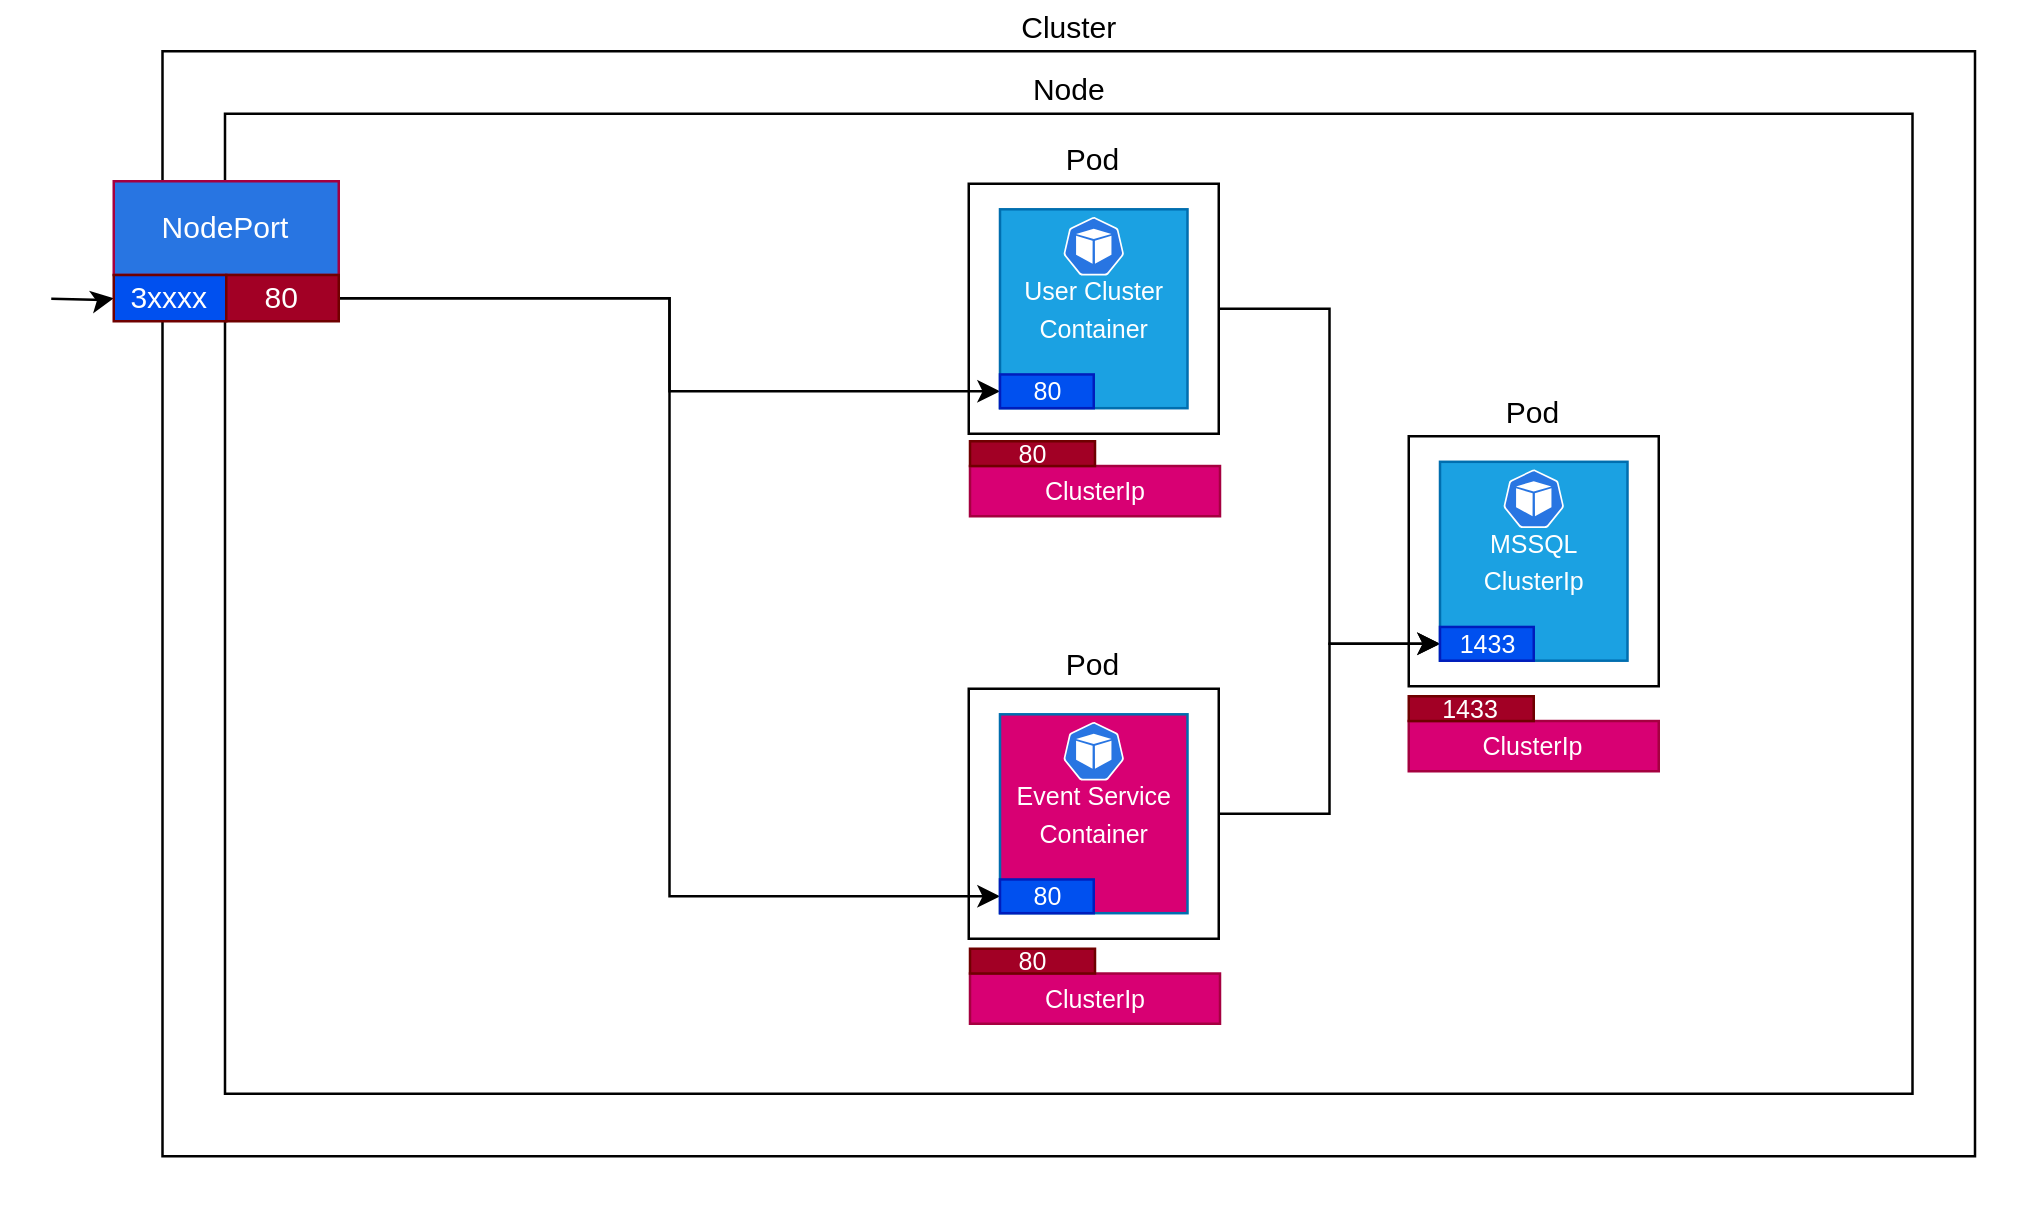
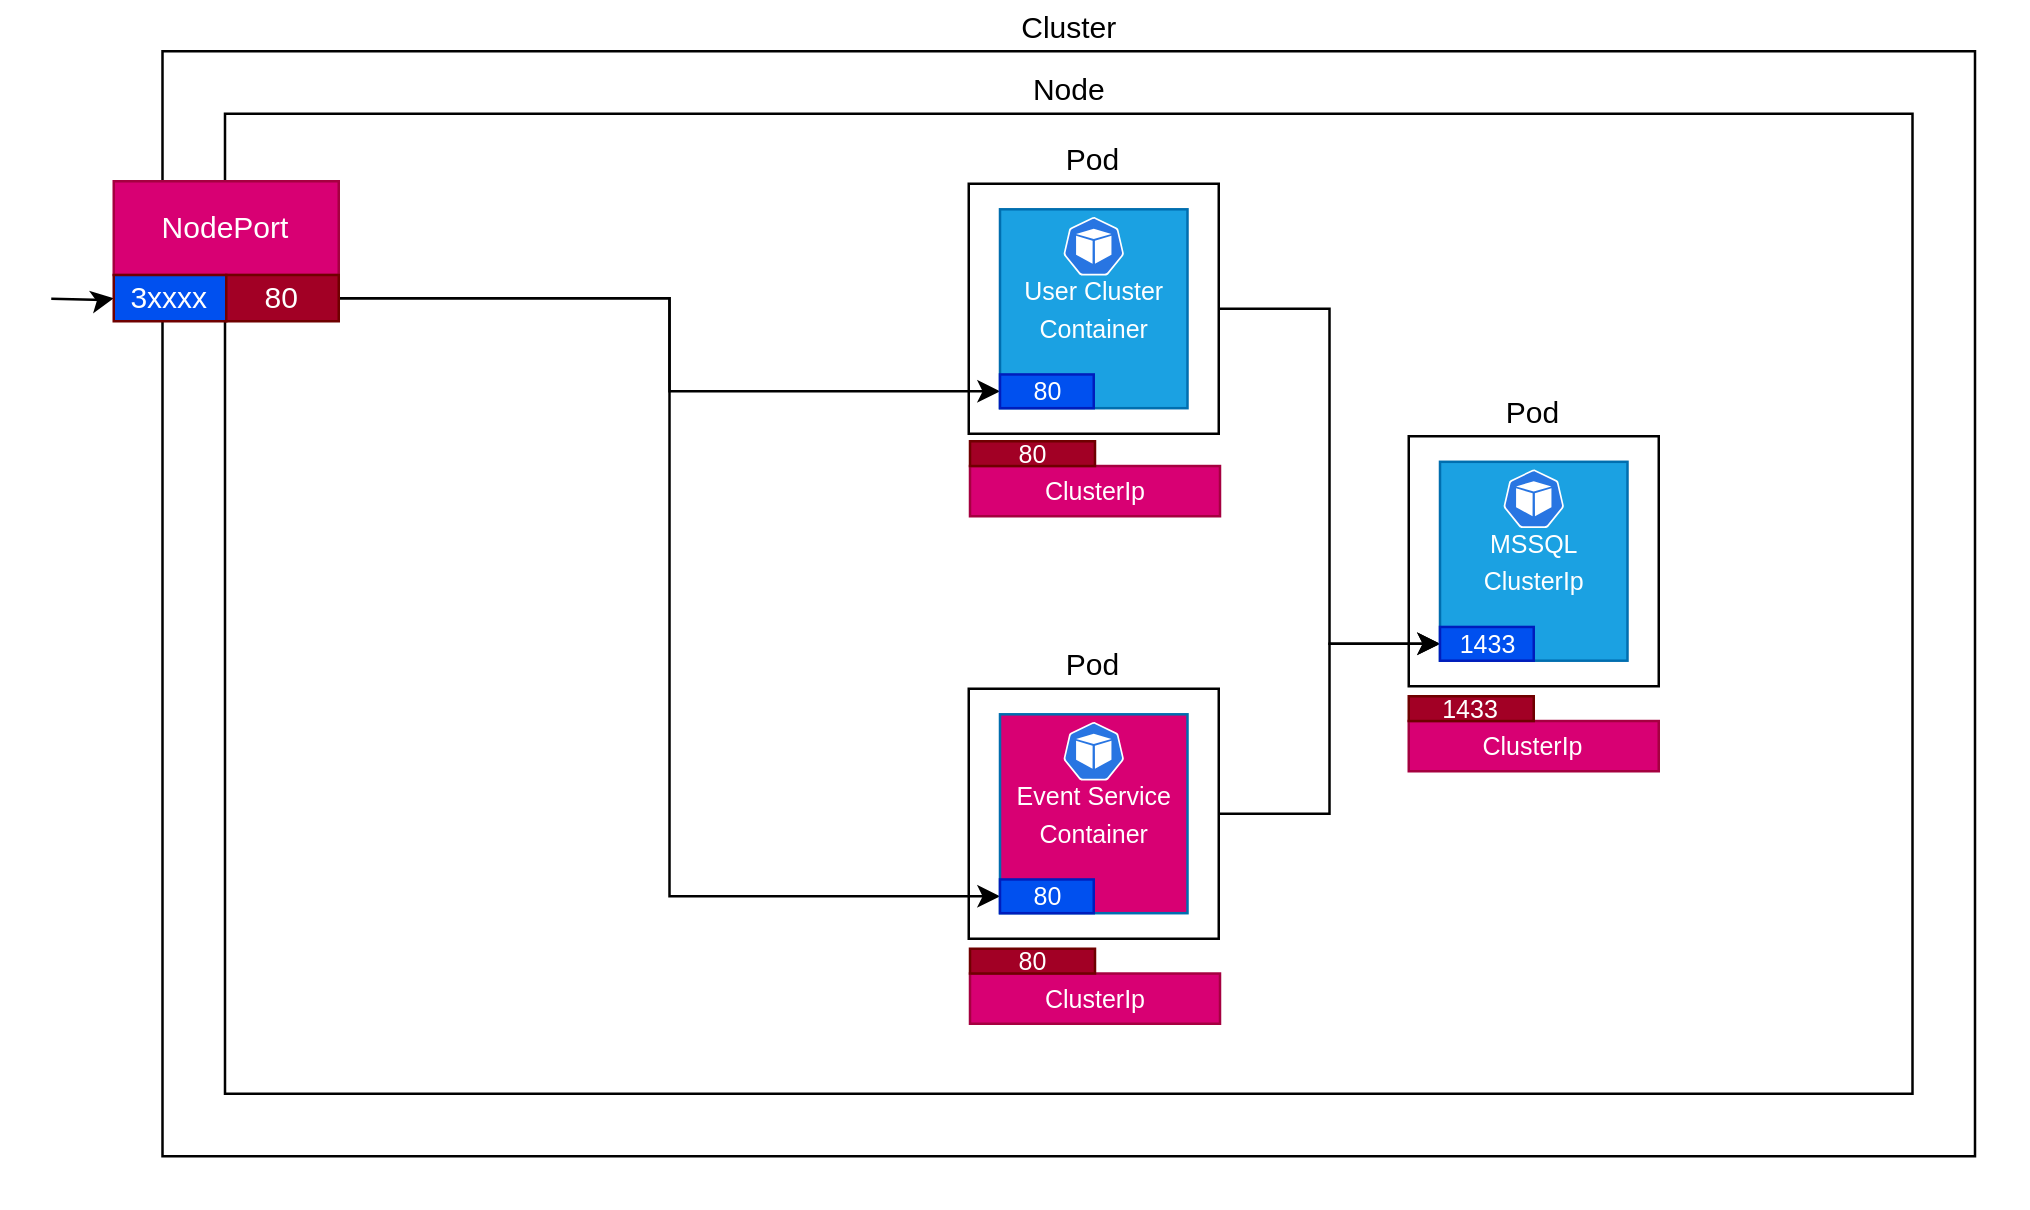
(226, 228) -> (226, 228)
